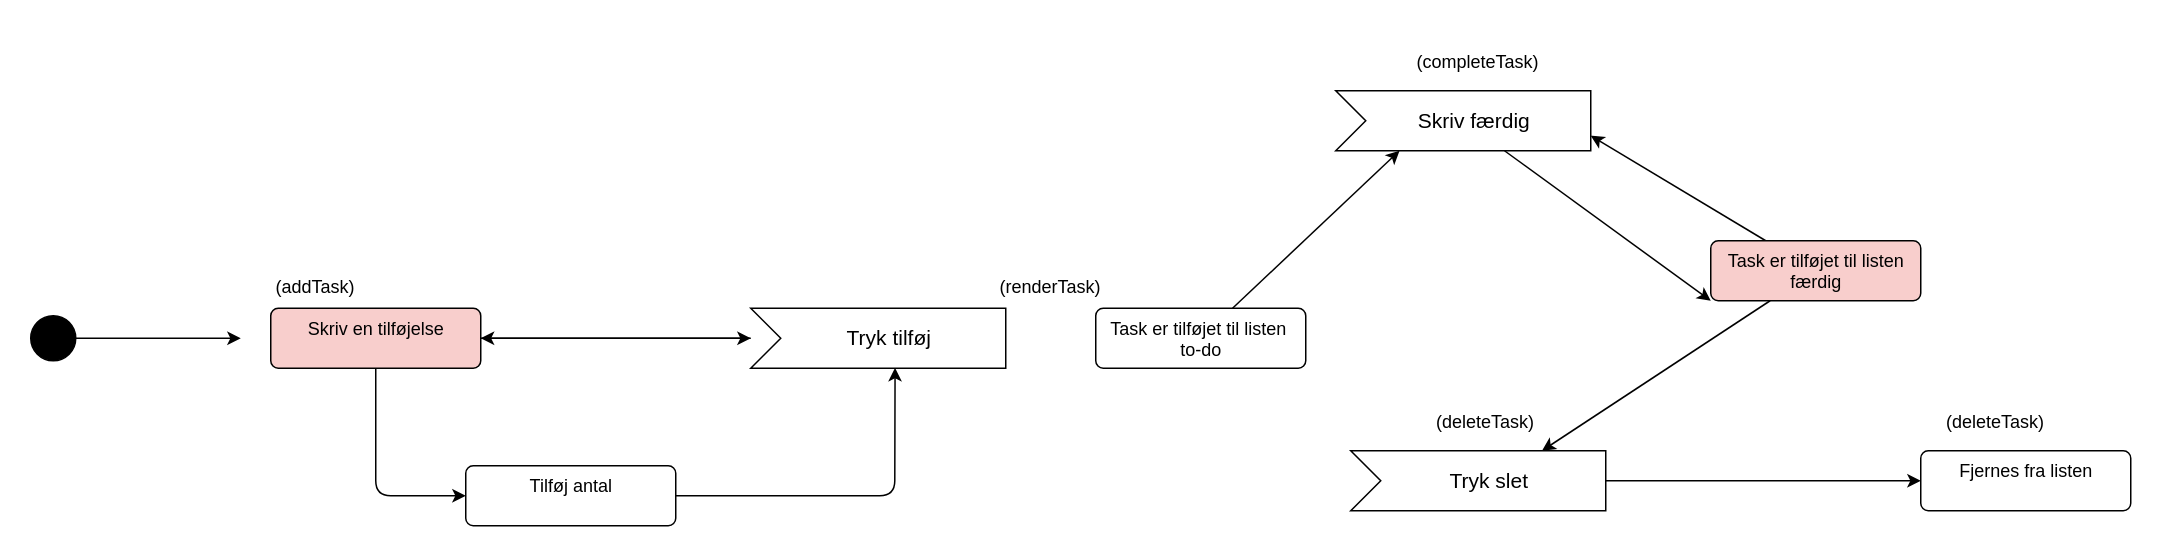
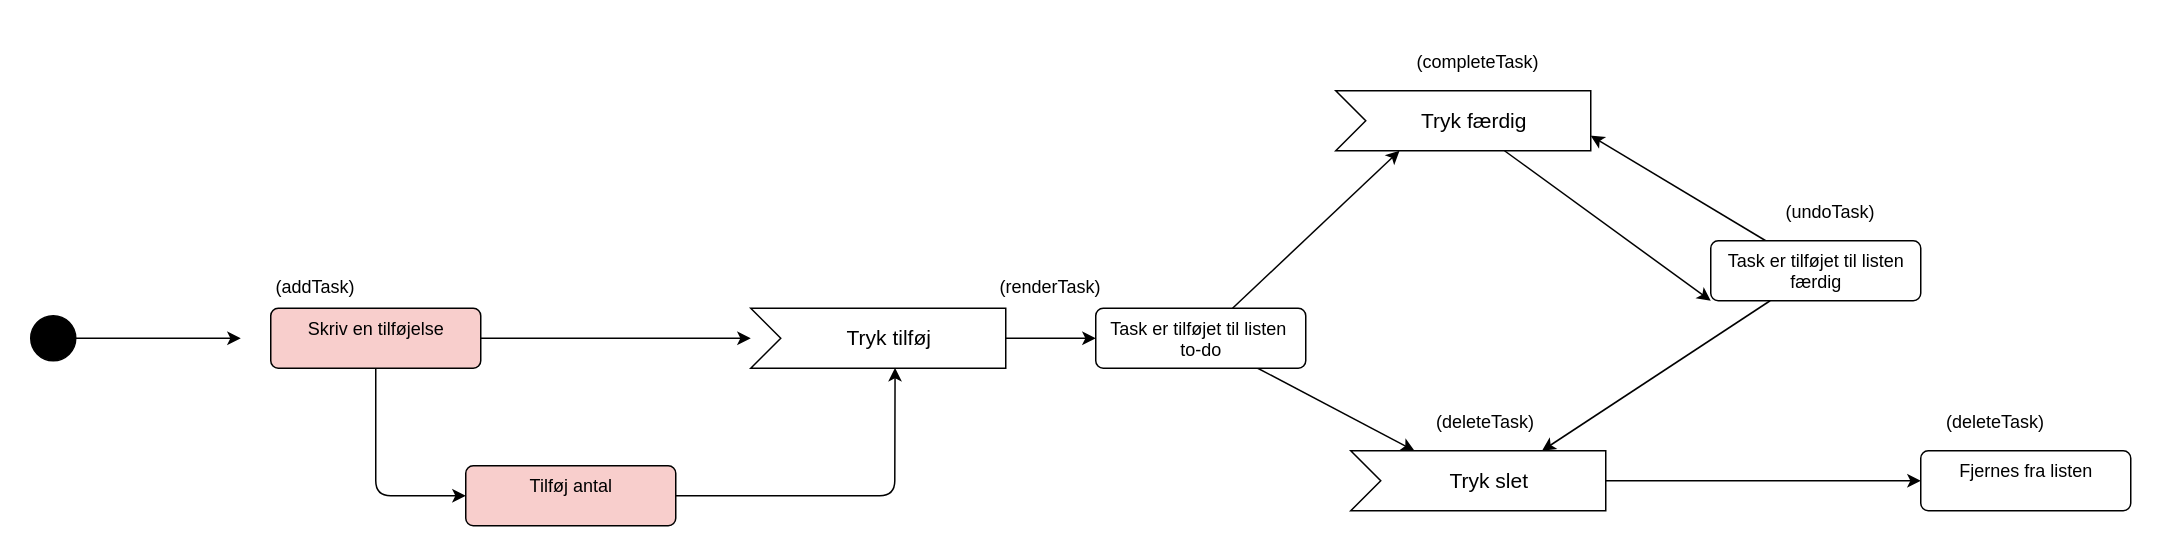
(1475, 121) -> (1475, 121)
none -> (1831, 211)
(1816, 271) -> (1816, 271)
(749, 338) -> (1046, 338)
none -> (1331, 407)
(571, 496) -> (571, 496)
